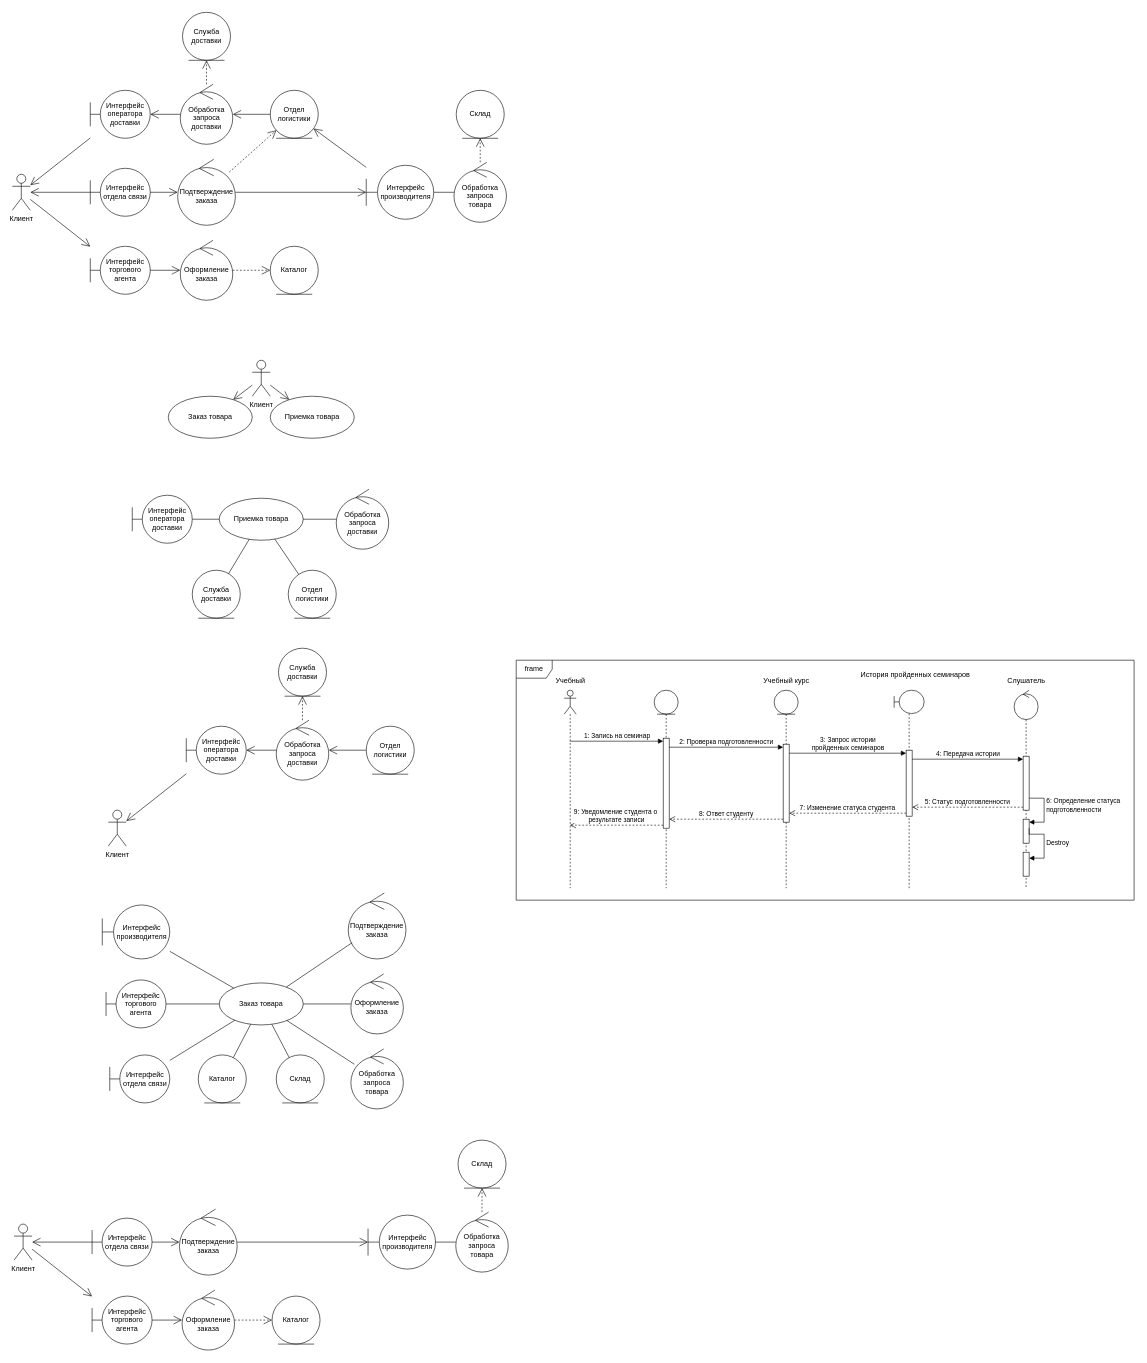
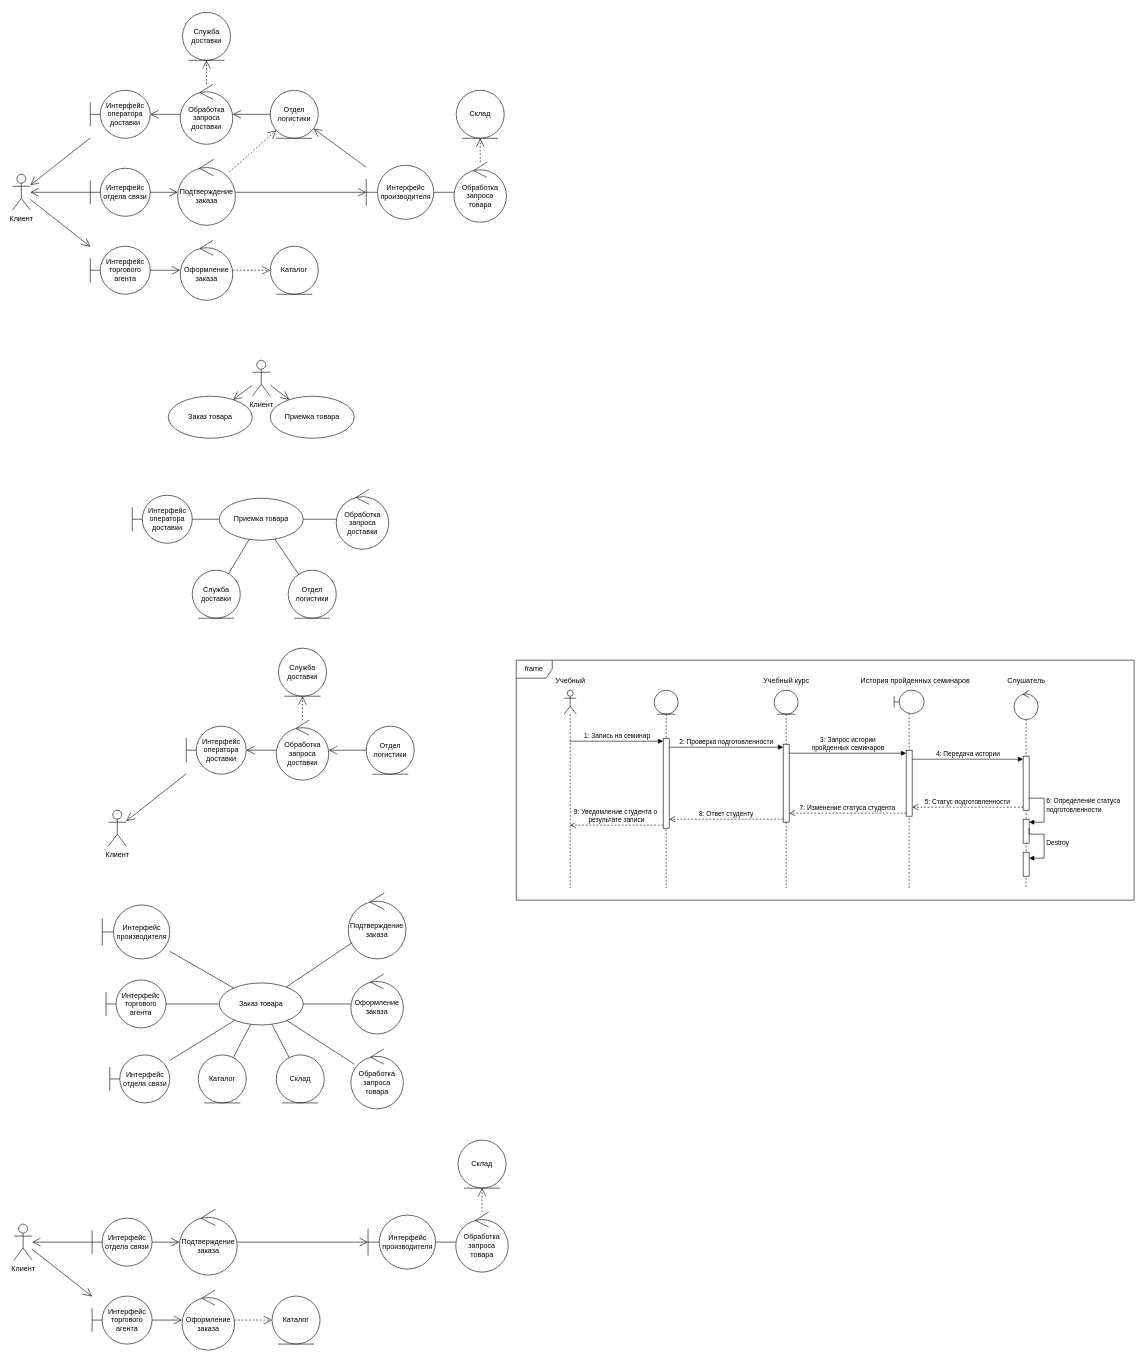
(915, 675) -> (915, 681)
